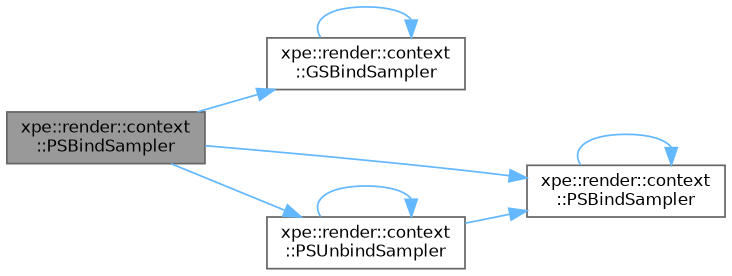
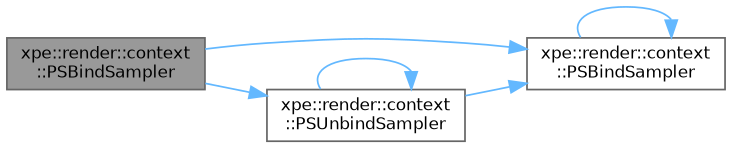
(366, 64) -> none
